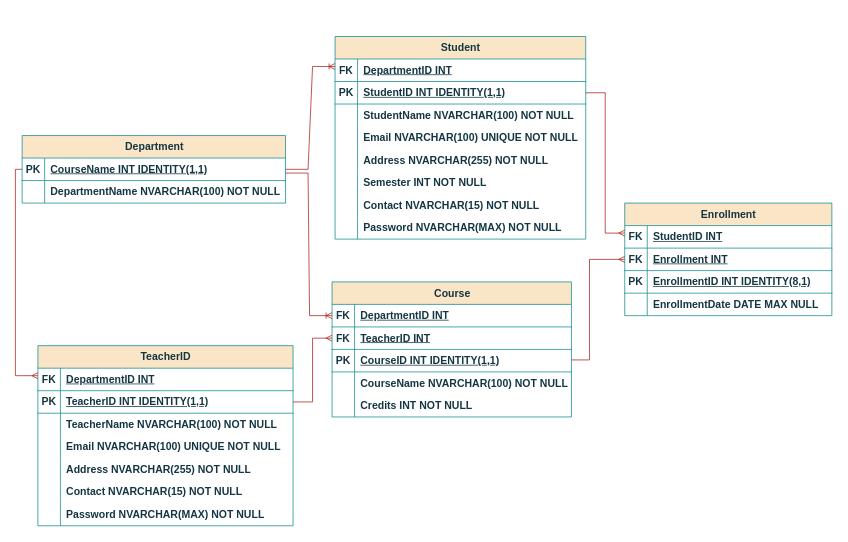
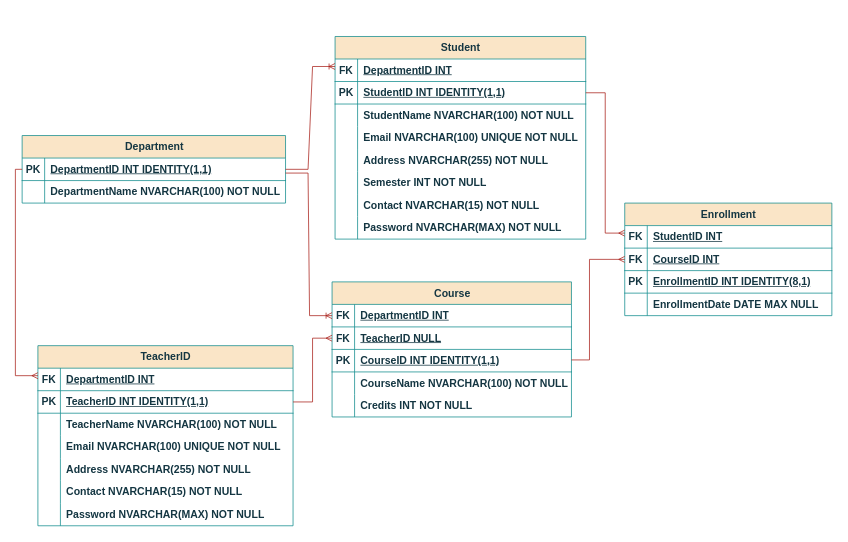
(130, 169) -> (136, 169)
(690, 259) -> (687, 259)
(397, 338) -> (400, 338)
